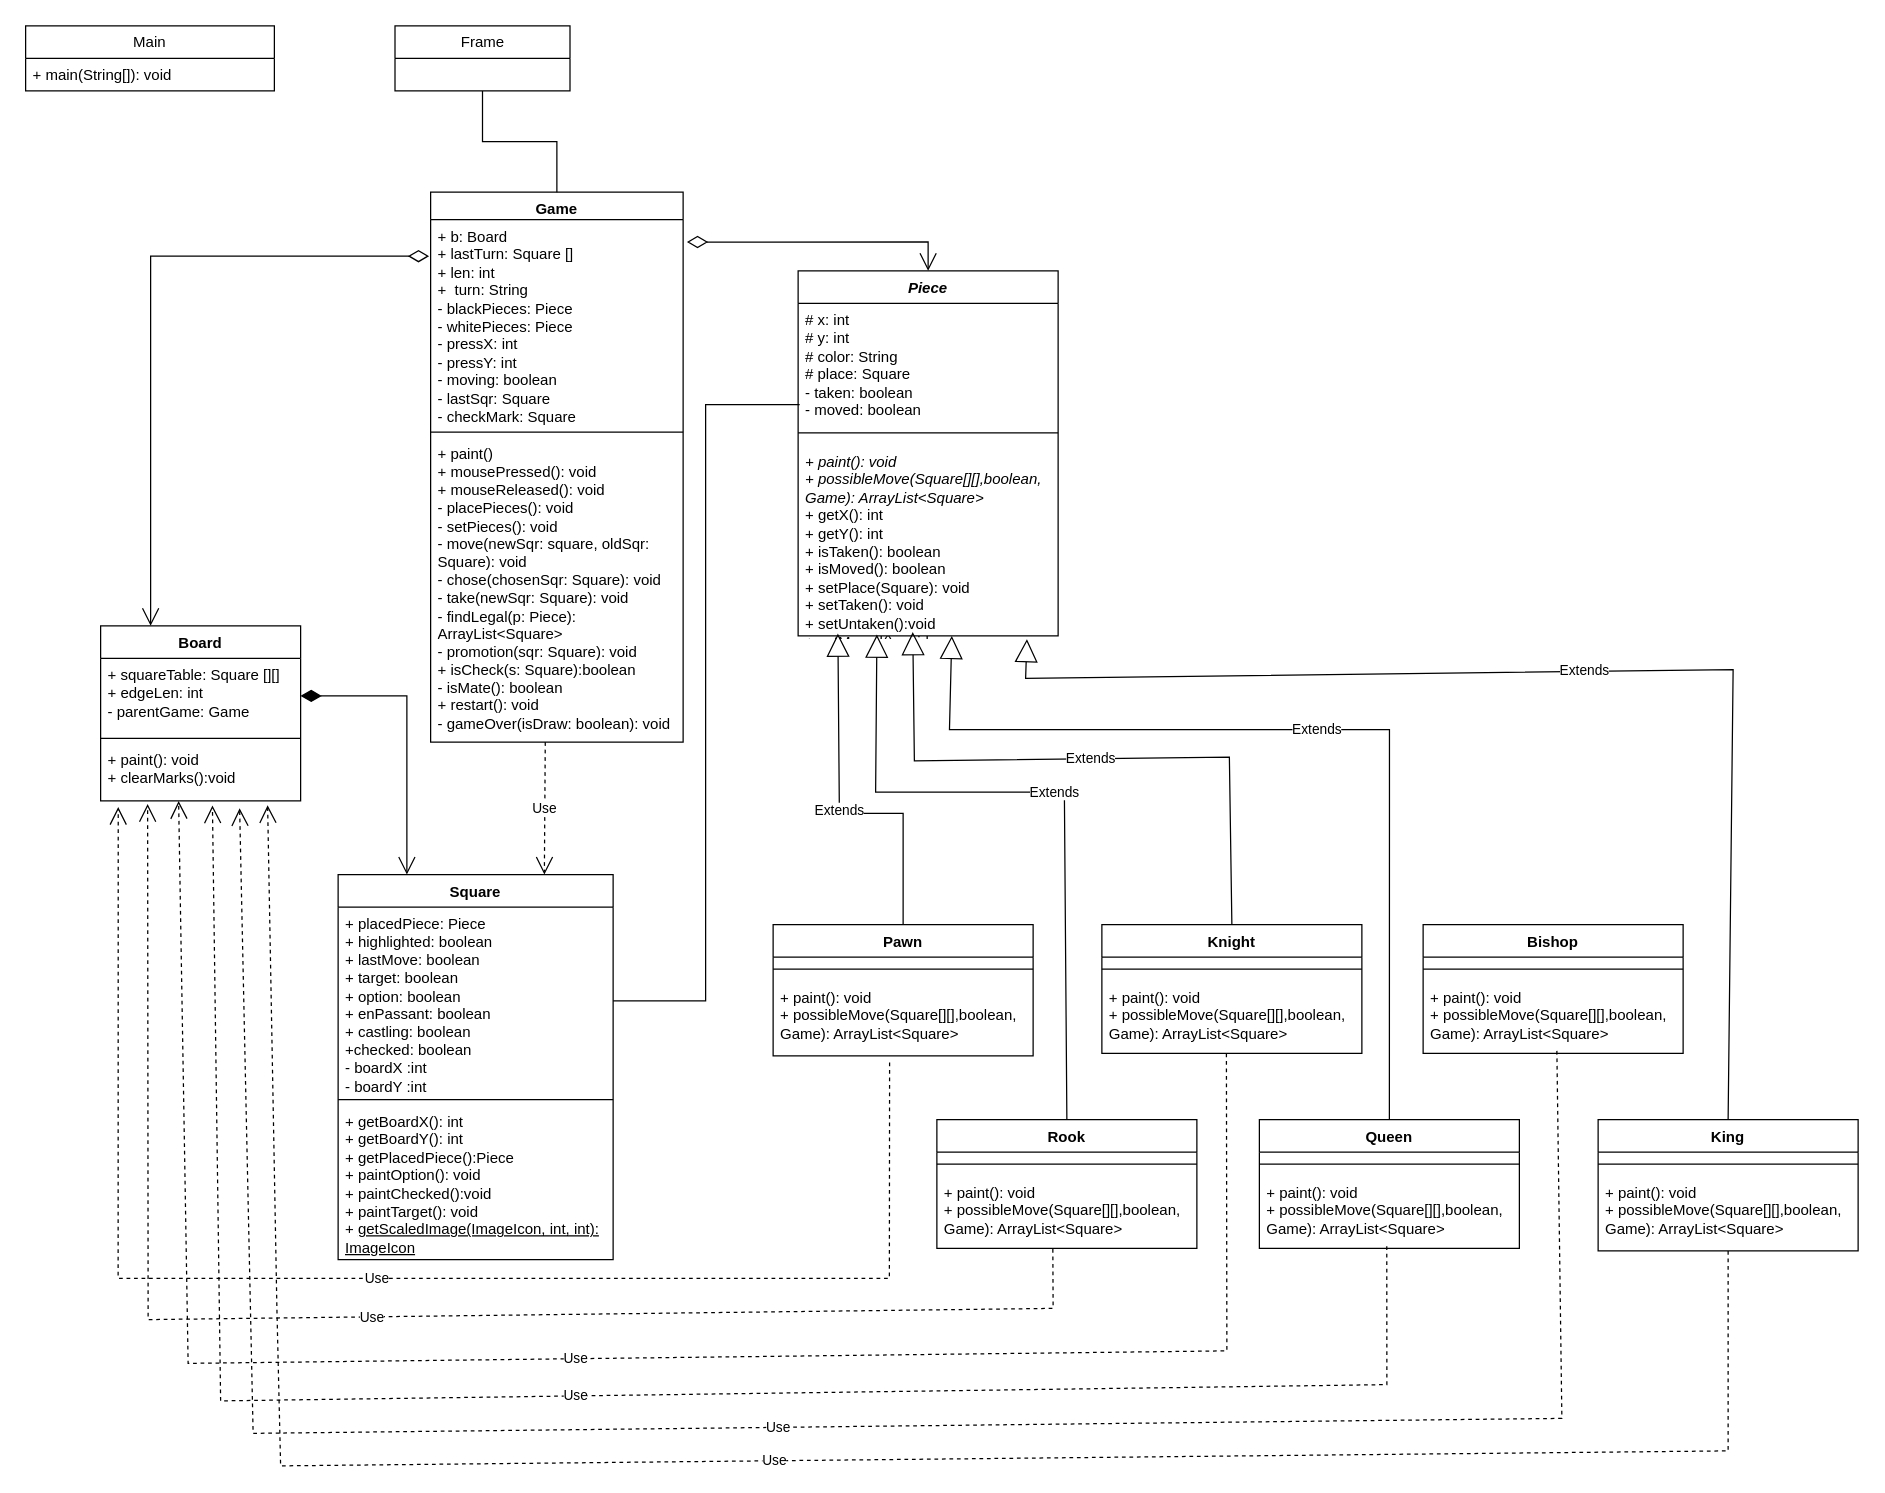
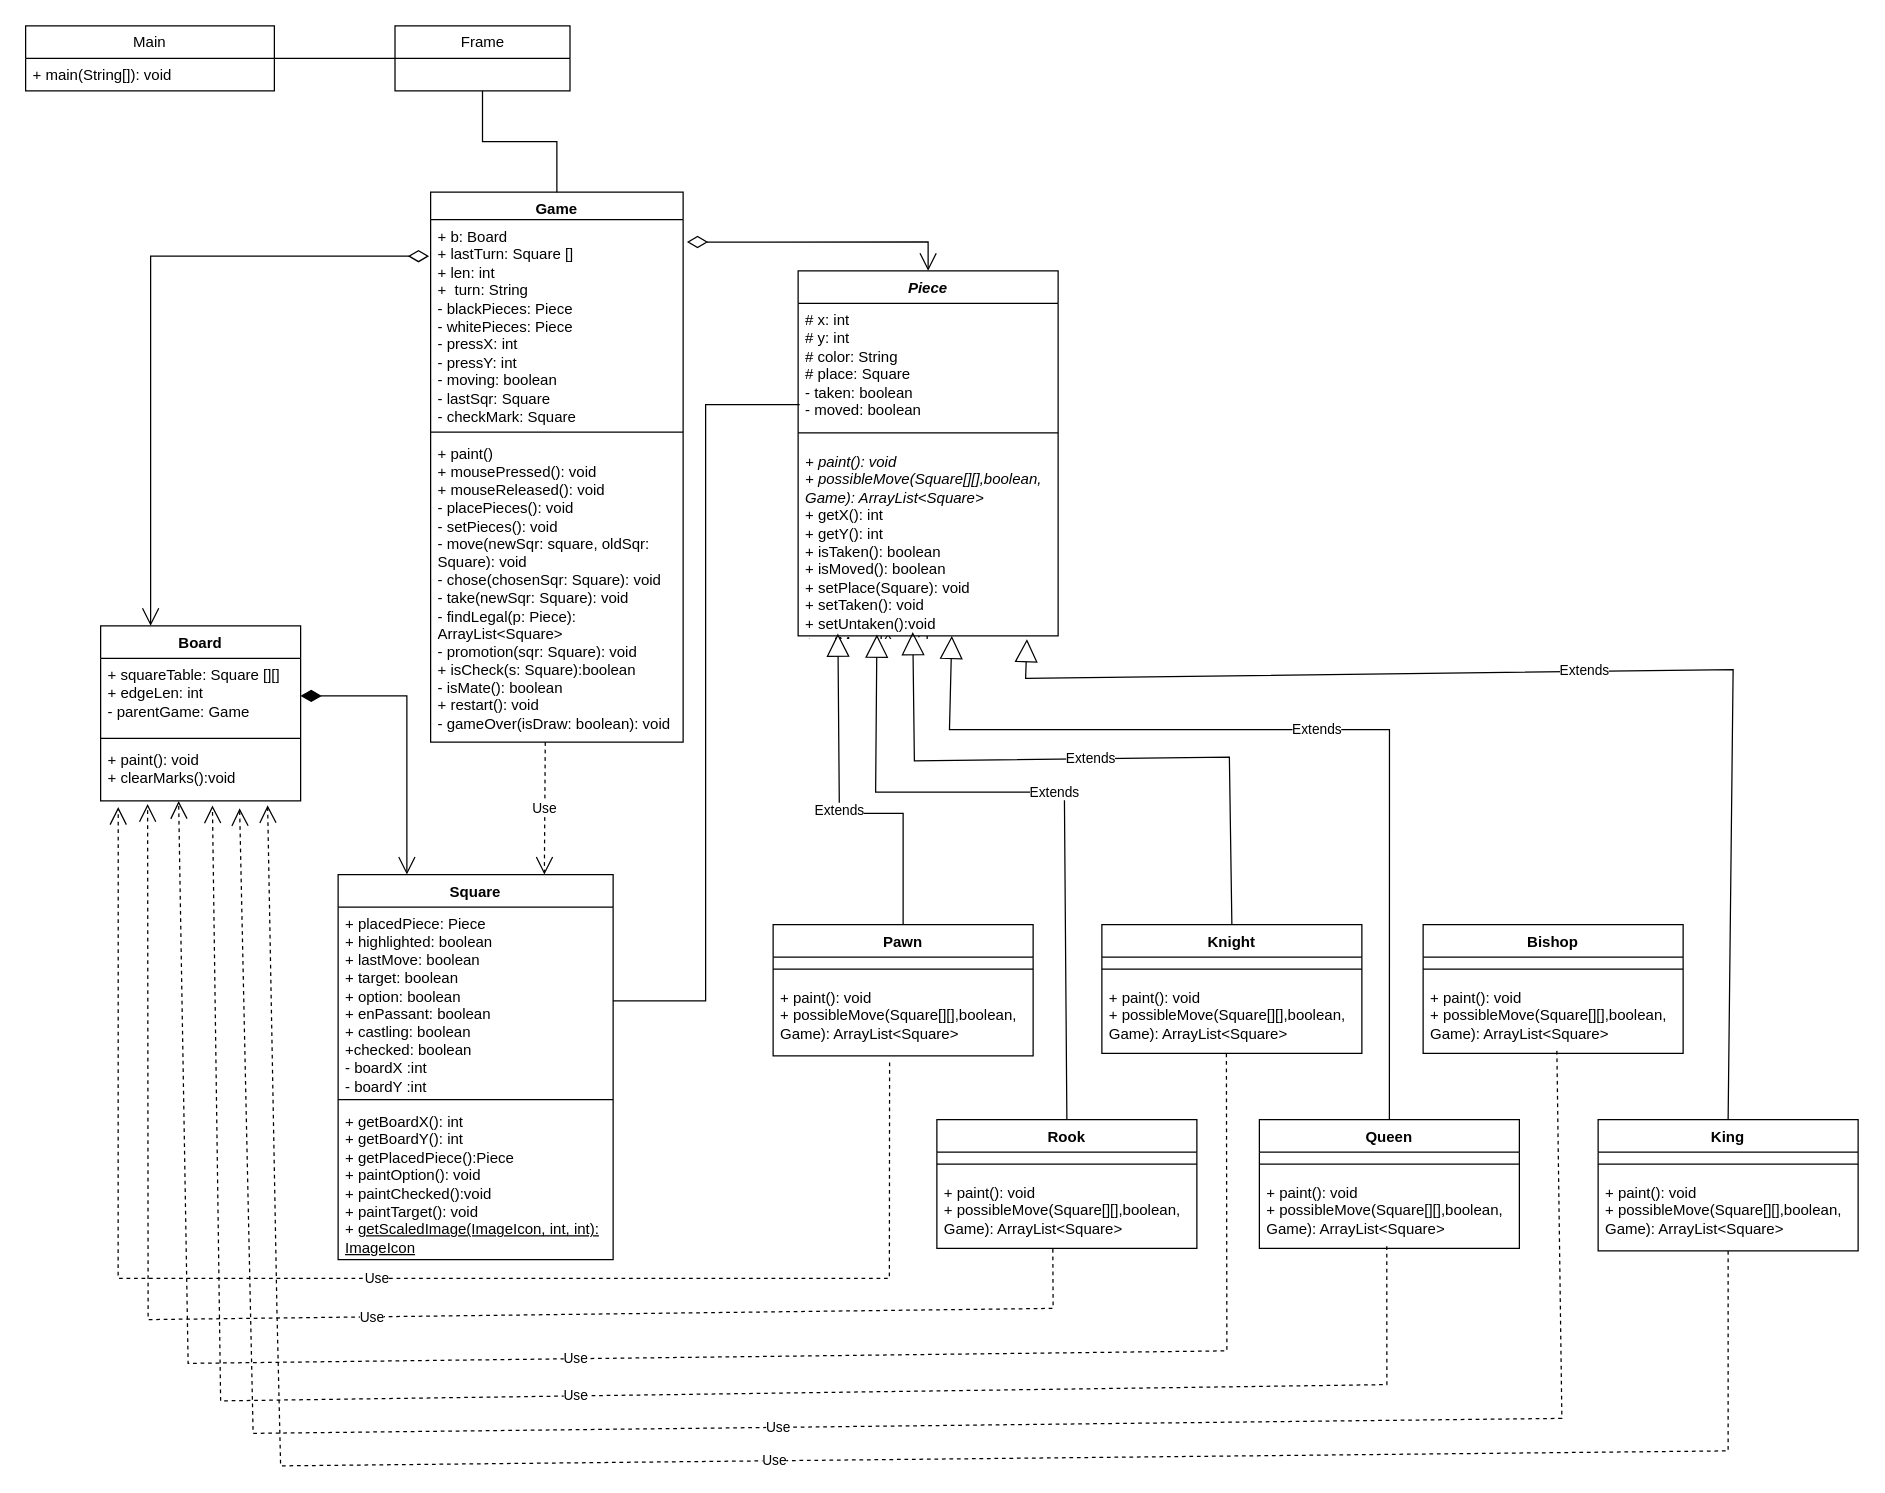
none -> (335, 58)
